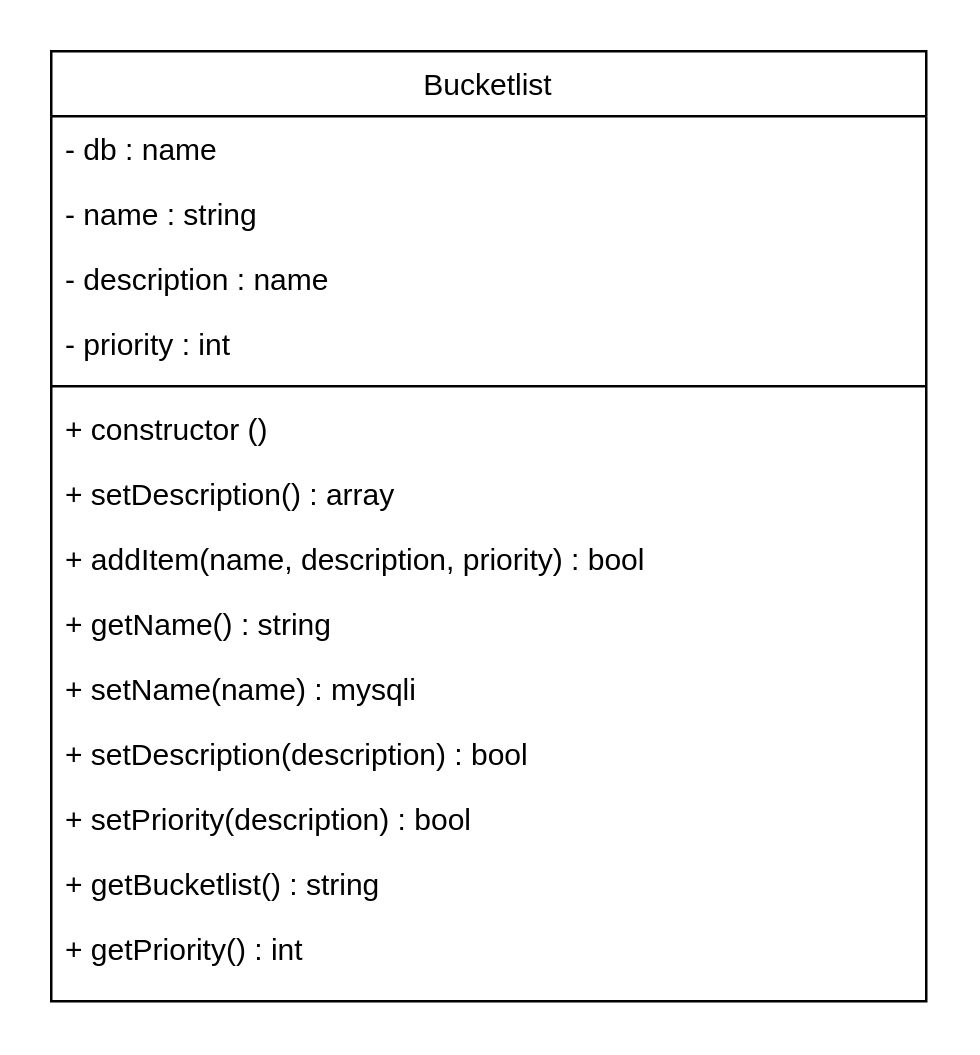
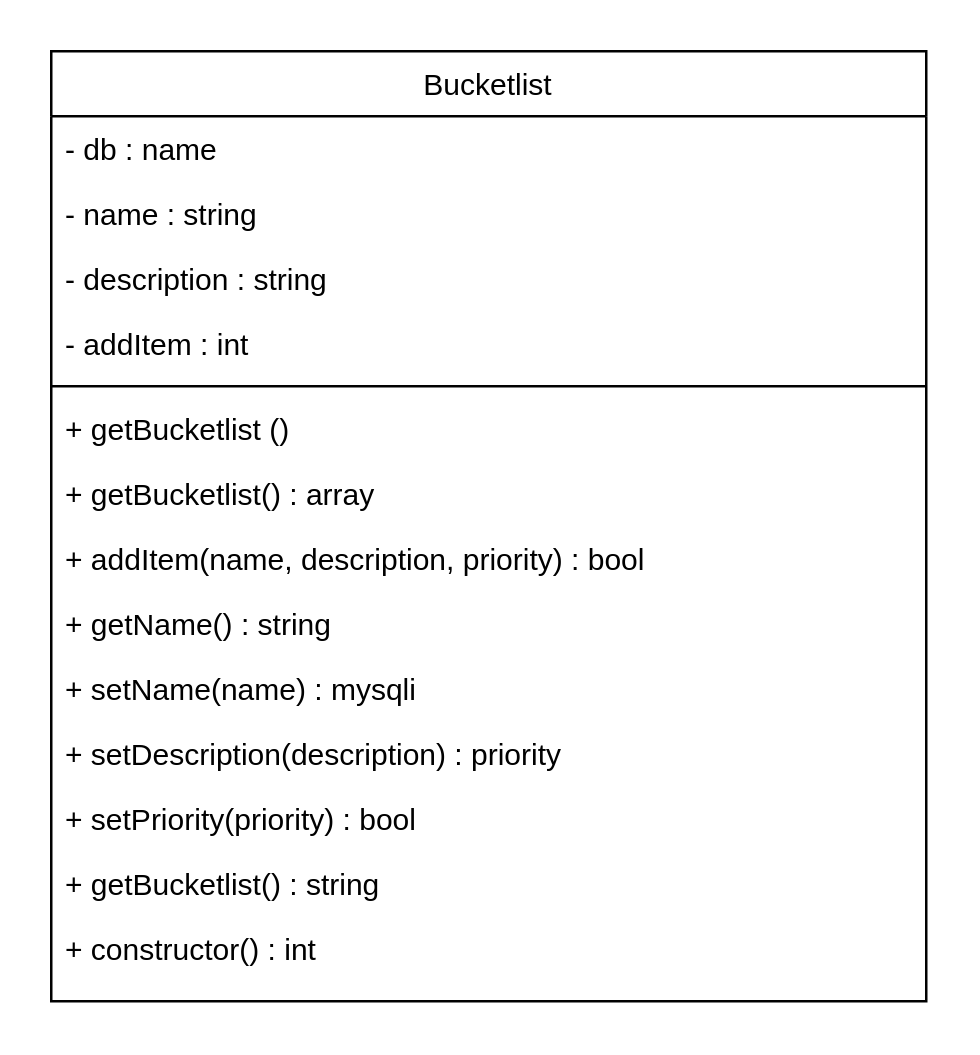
(210, 280) -> (223, 280)
(172, 345) -> (172, 345)
(192, 430) -> (201, 430)
(260, 495) -> (252, 495)
(332, 755) -> (362, 755)
(307, 820) -> (282, 820)
(214, 950) -> (222, 950)
